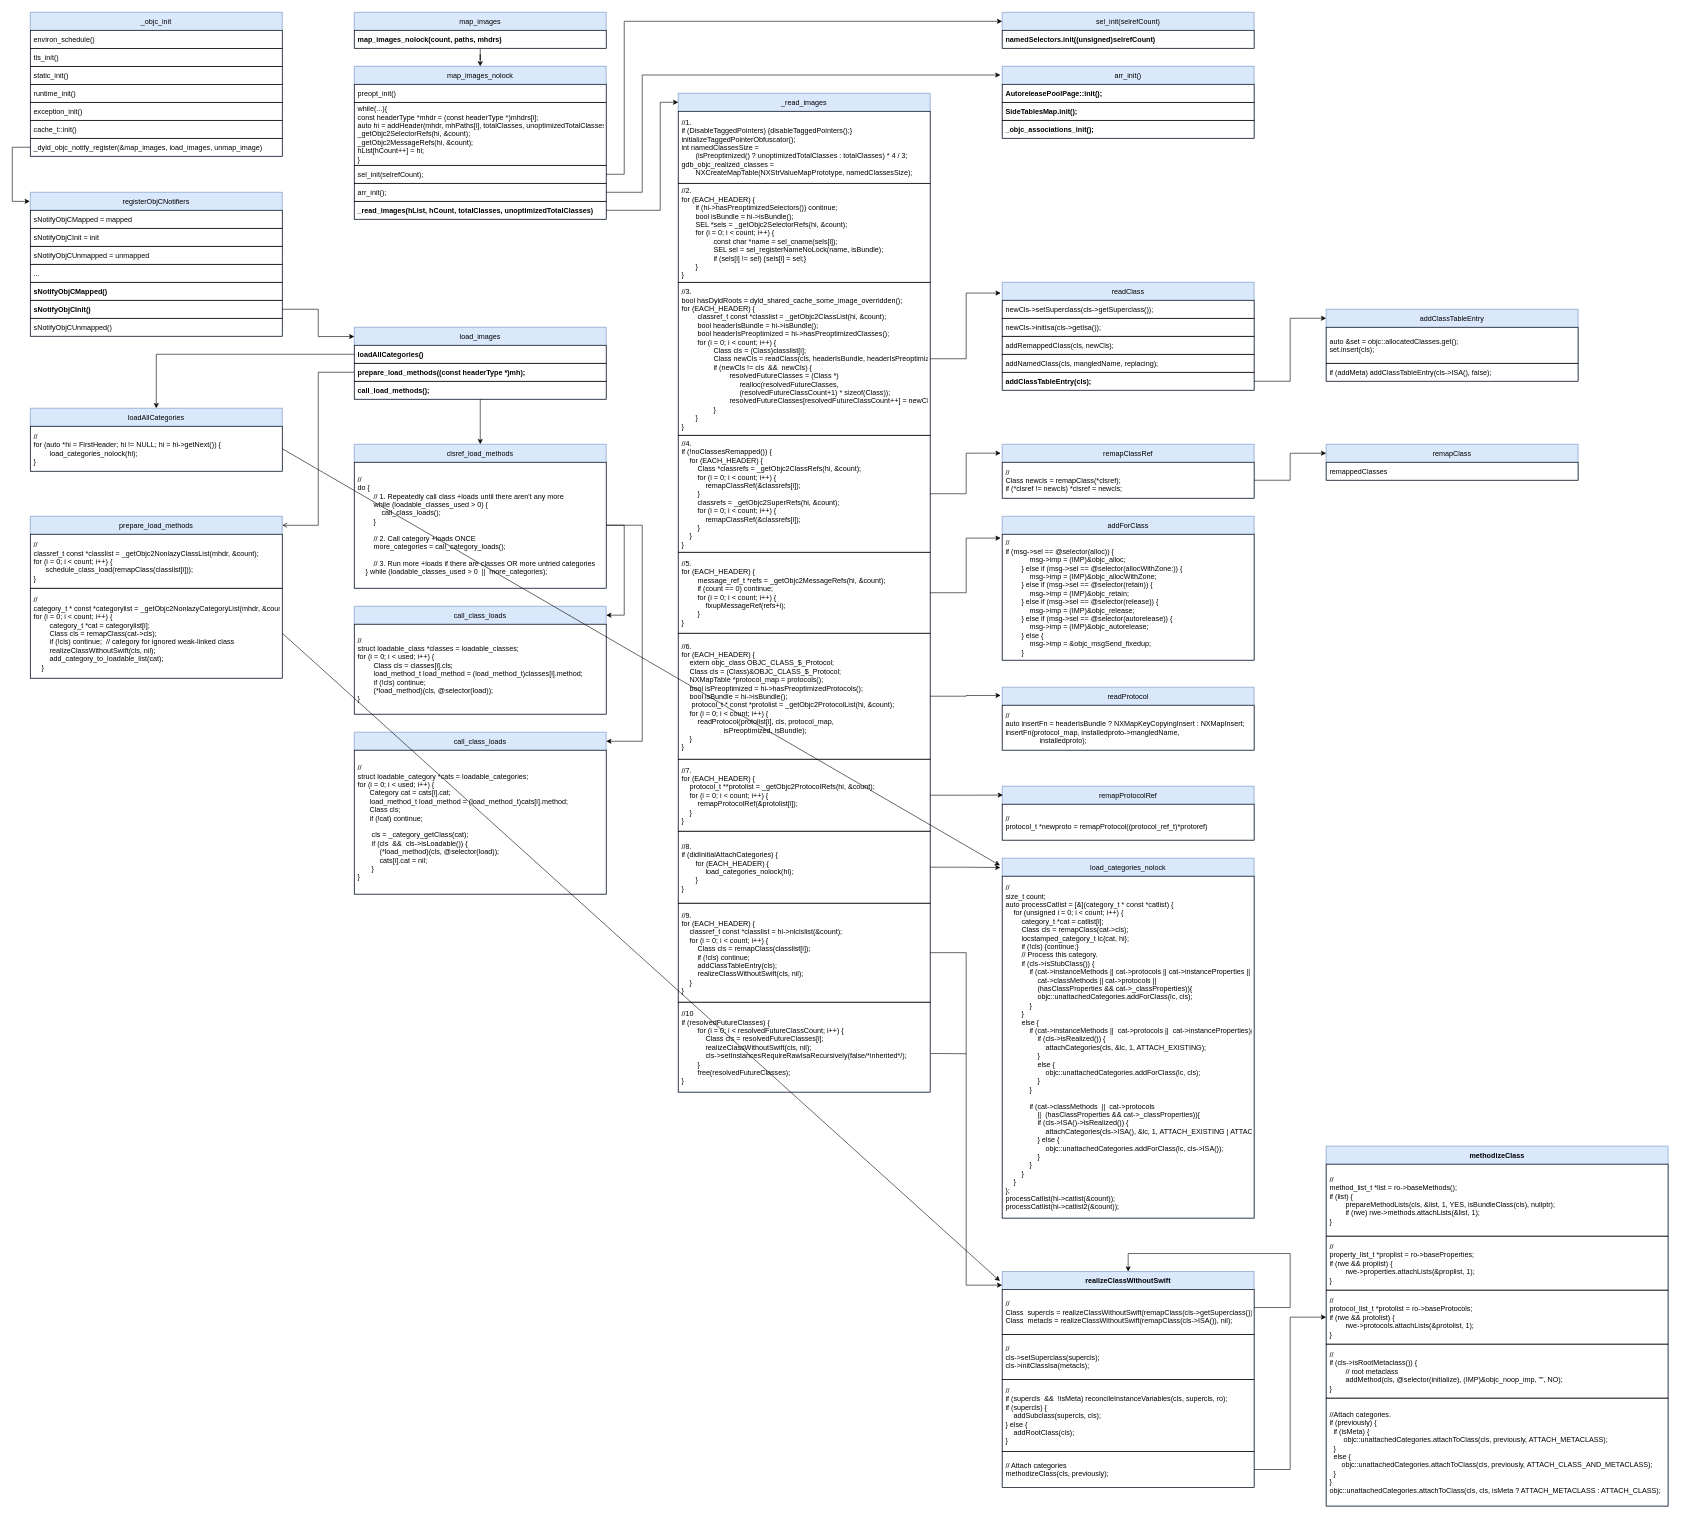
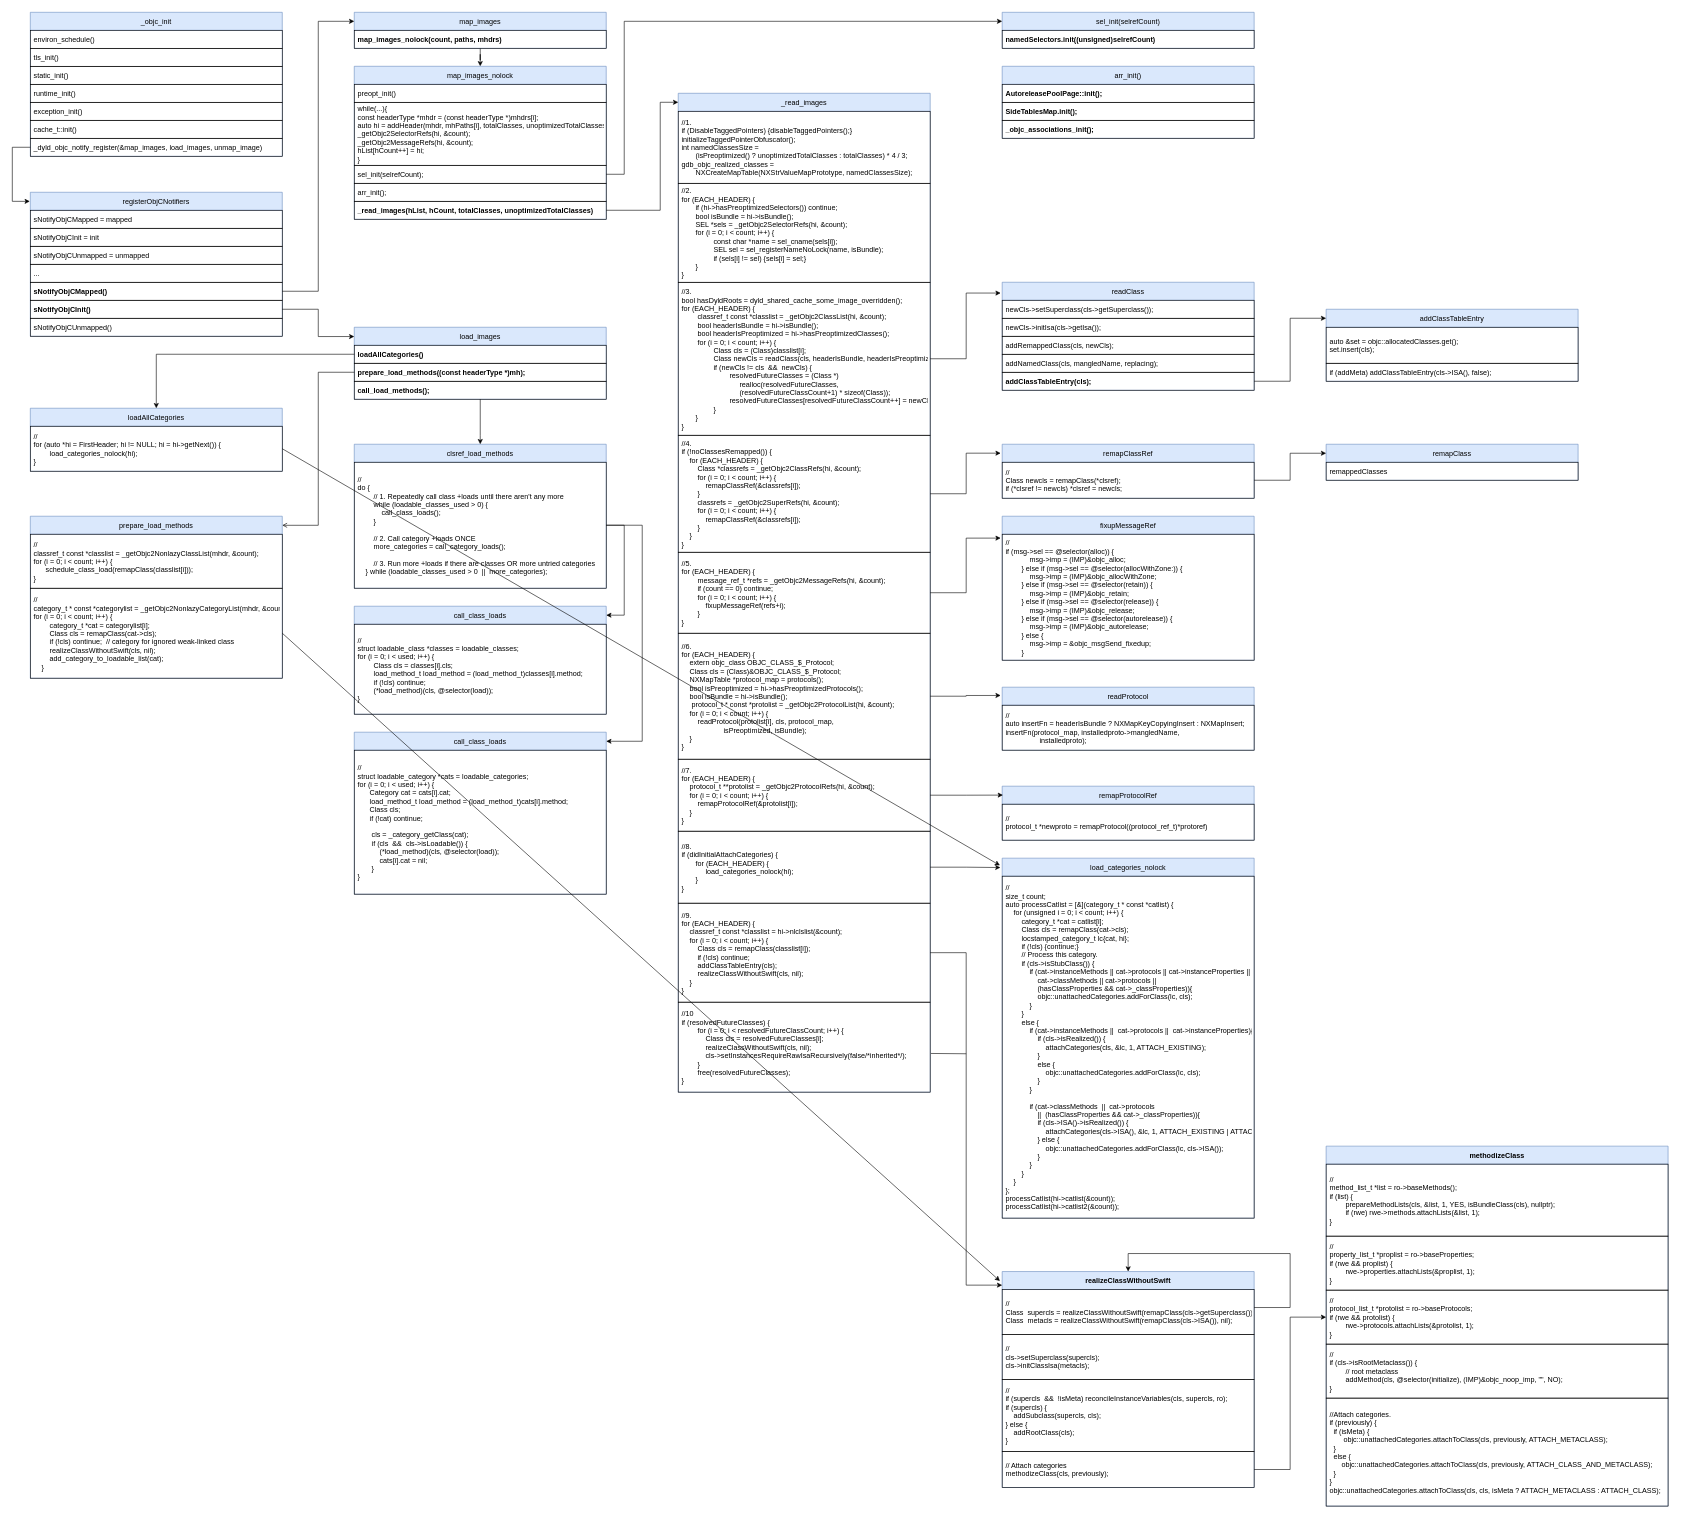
none -> (318, 21)
(642, 75) -> none
(1128, 526) -> (1128, 526)
